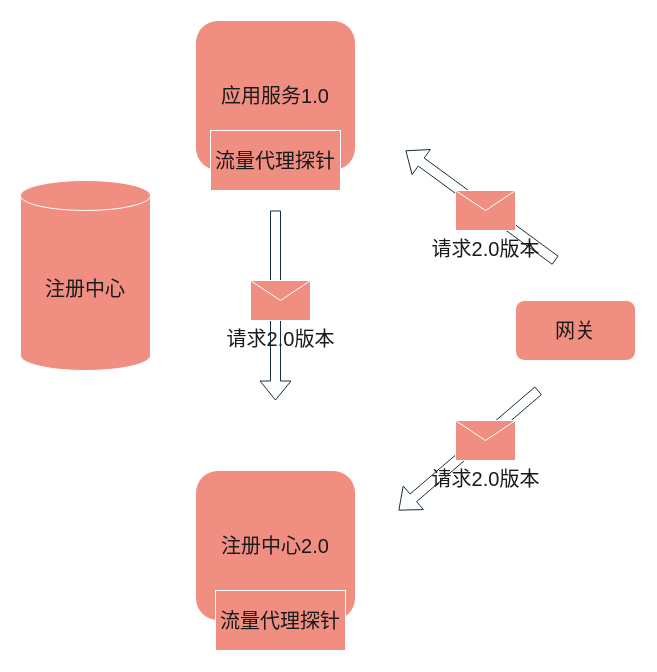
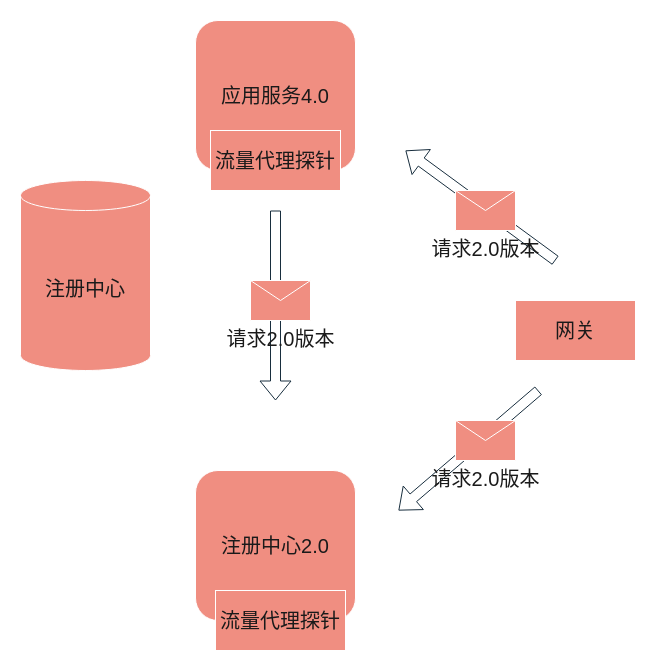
(276, 96) -> (276, 96)
(576, 331) -> (576, 331)
